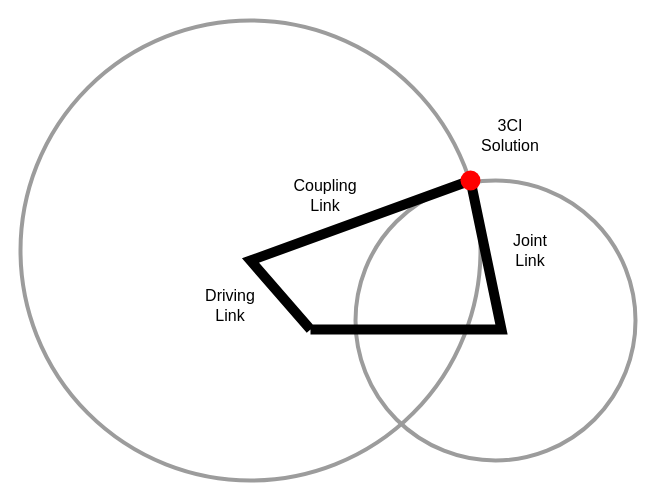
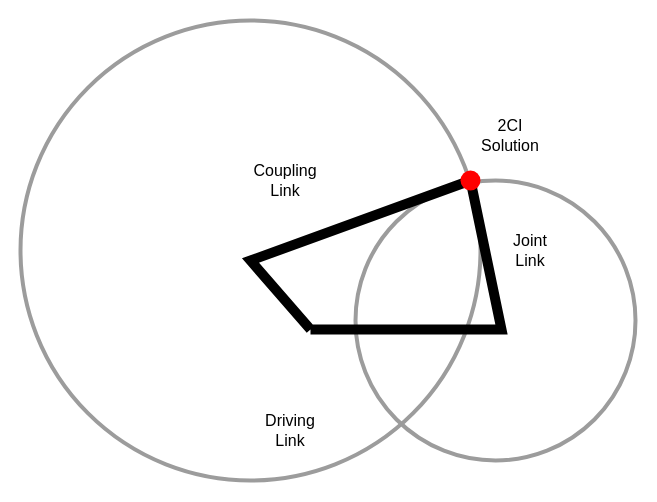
(511, 136) -> (511, 136)
(326, 196) -> (286, 181)
(231, 306) -> (291, 431)
